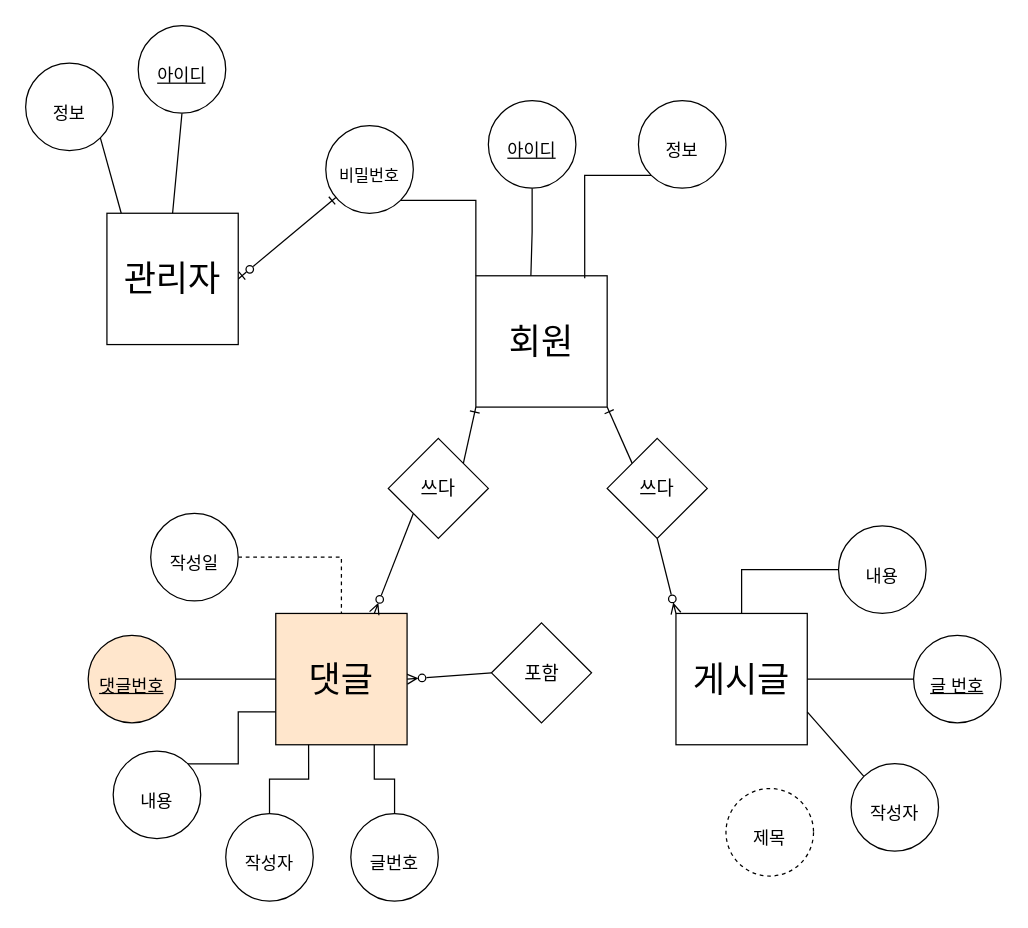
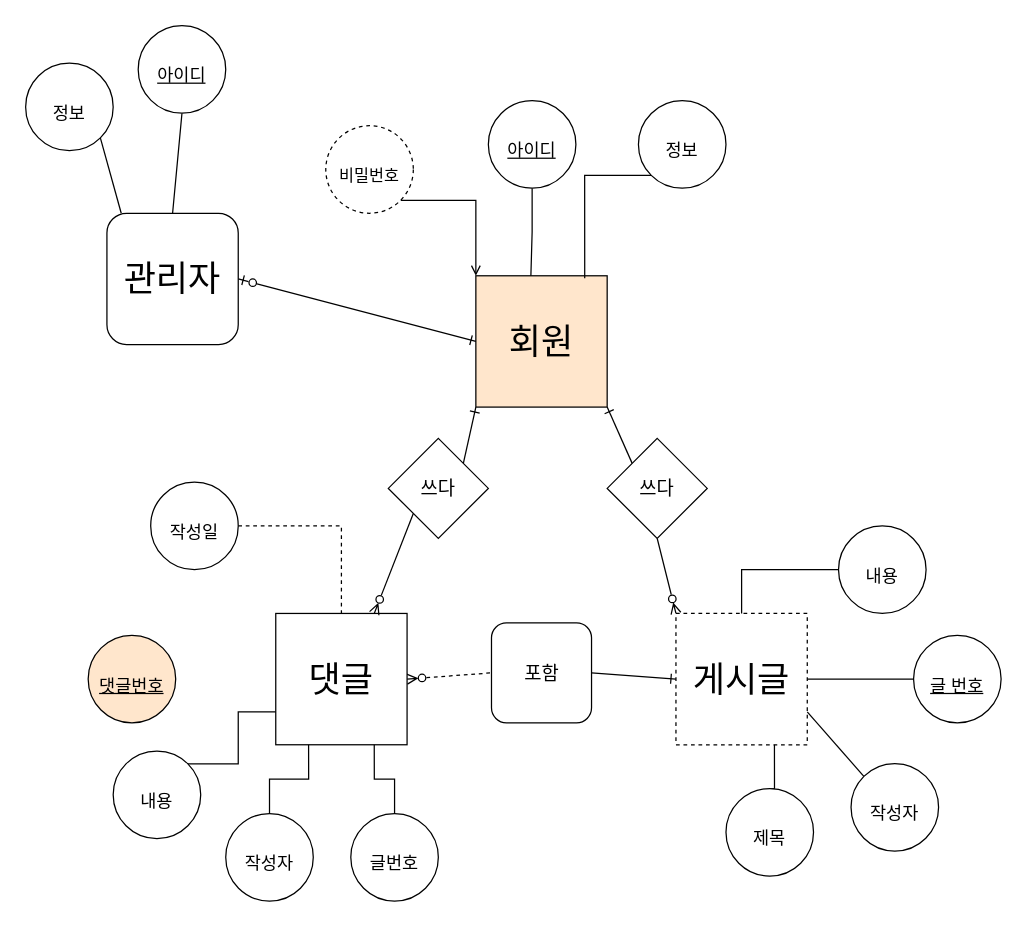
(369, 169) -> (369, 169)
(294, 232) -> (366, 312)
(476, 270) -> (476, 269)
(173, 279) -> (173, 279)
(541, 341) -> (541, 341)
(194, 557) -> (194, 526)
(541, 673) -> (541, 673)
(459, 675) -> (459, 675)
none -> (633, 676)
(226, 679) -> none
(341, 679) -> (341, 679)
(741, 679) -> (741, 679)
none -> (774, 769)
(769, 832) -> (769, 832)
